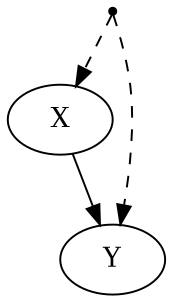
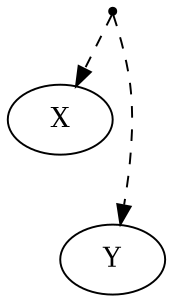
(83, 180) -> none
